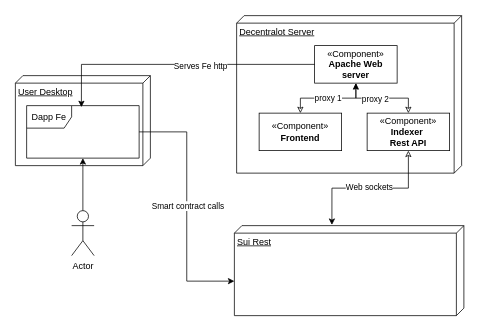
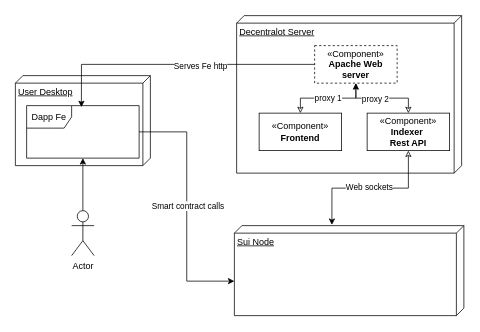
(356, 64) -> (356, 64)
(255, 242) -> (255, 242)
